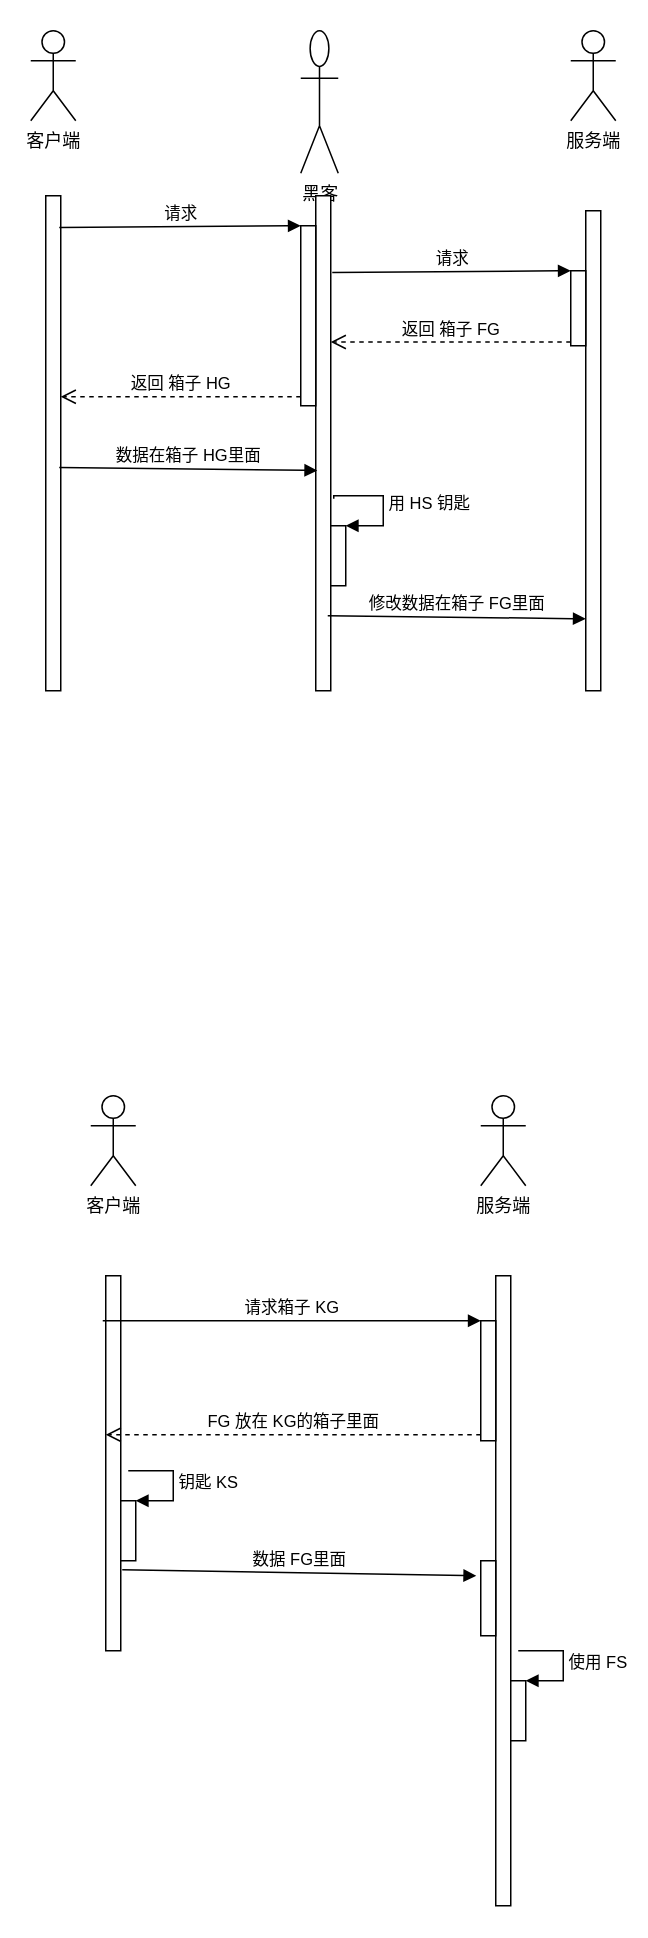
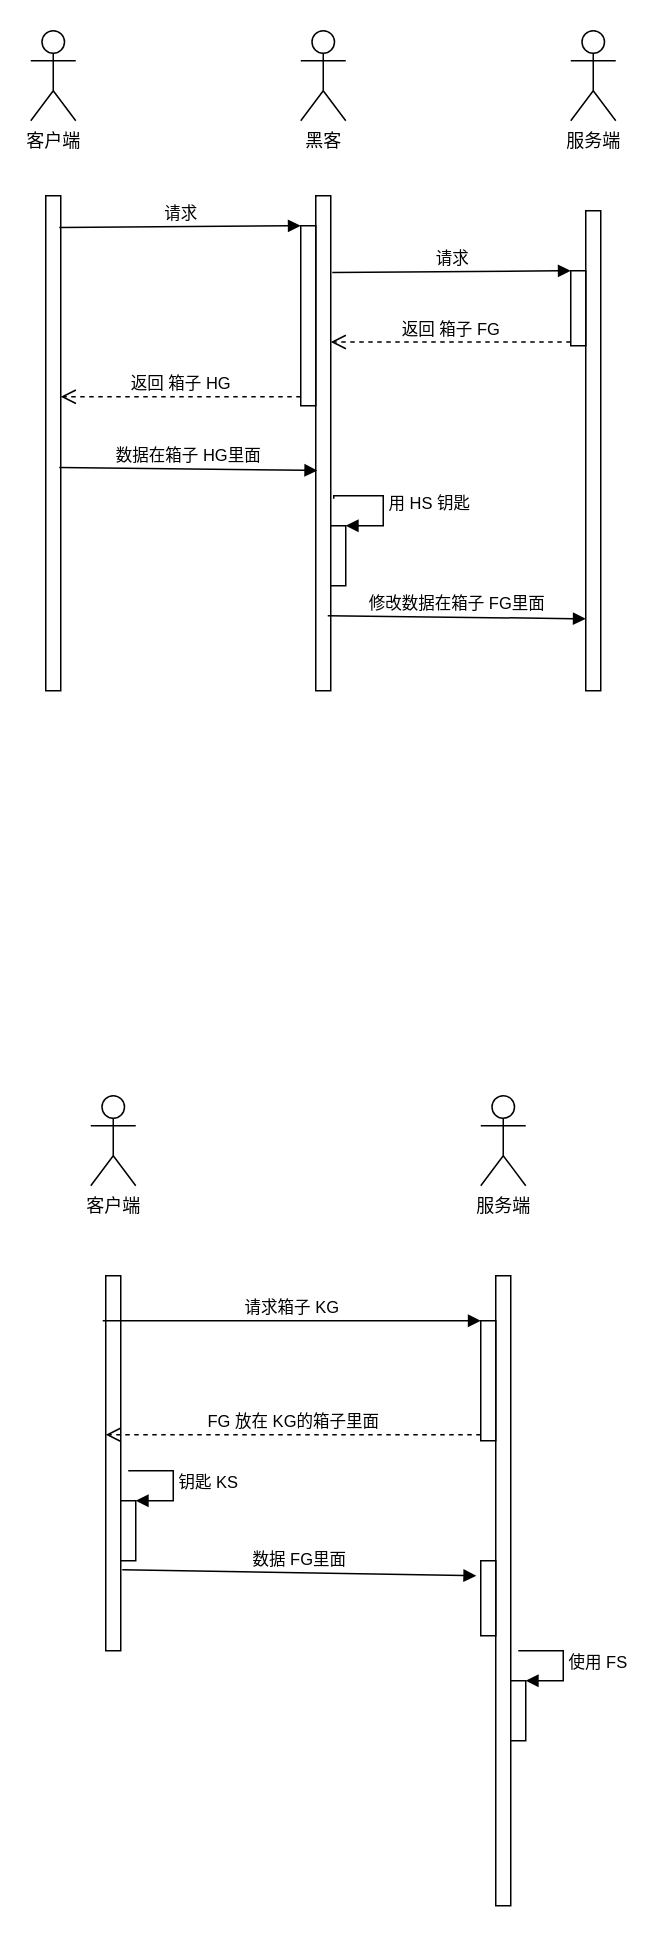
(320, 102) -> (323, 76)
